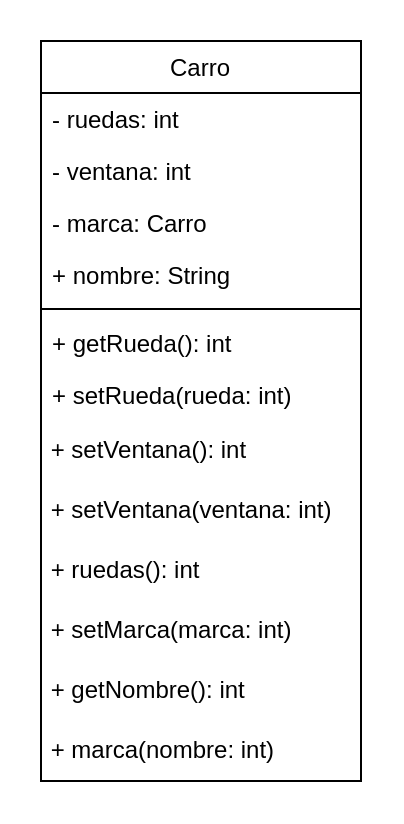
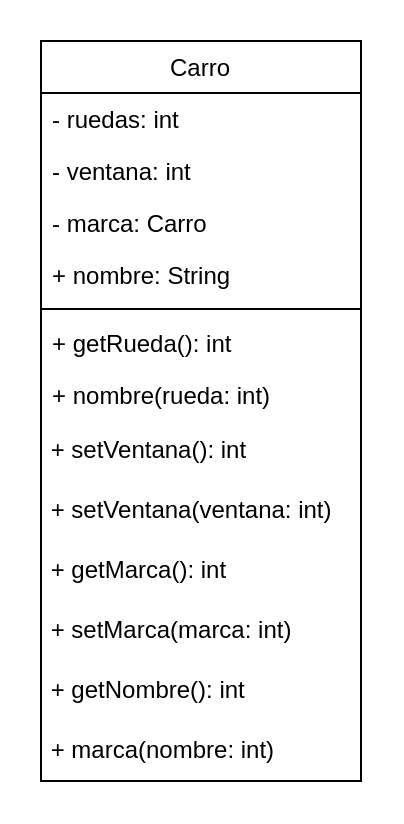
(187, 396) -> (174, 396)
(133, 571) -> (147, 571)
